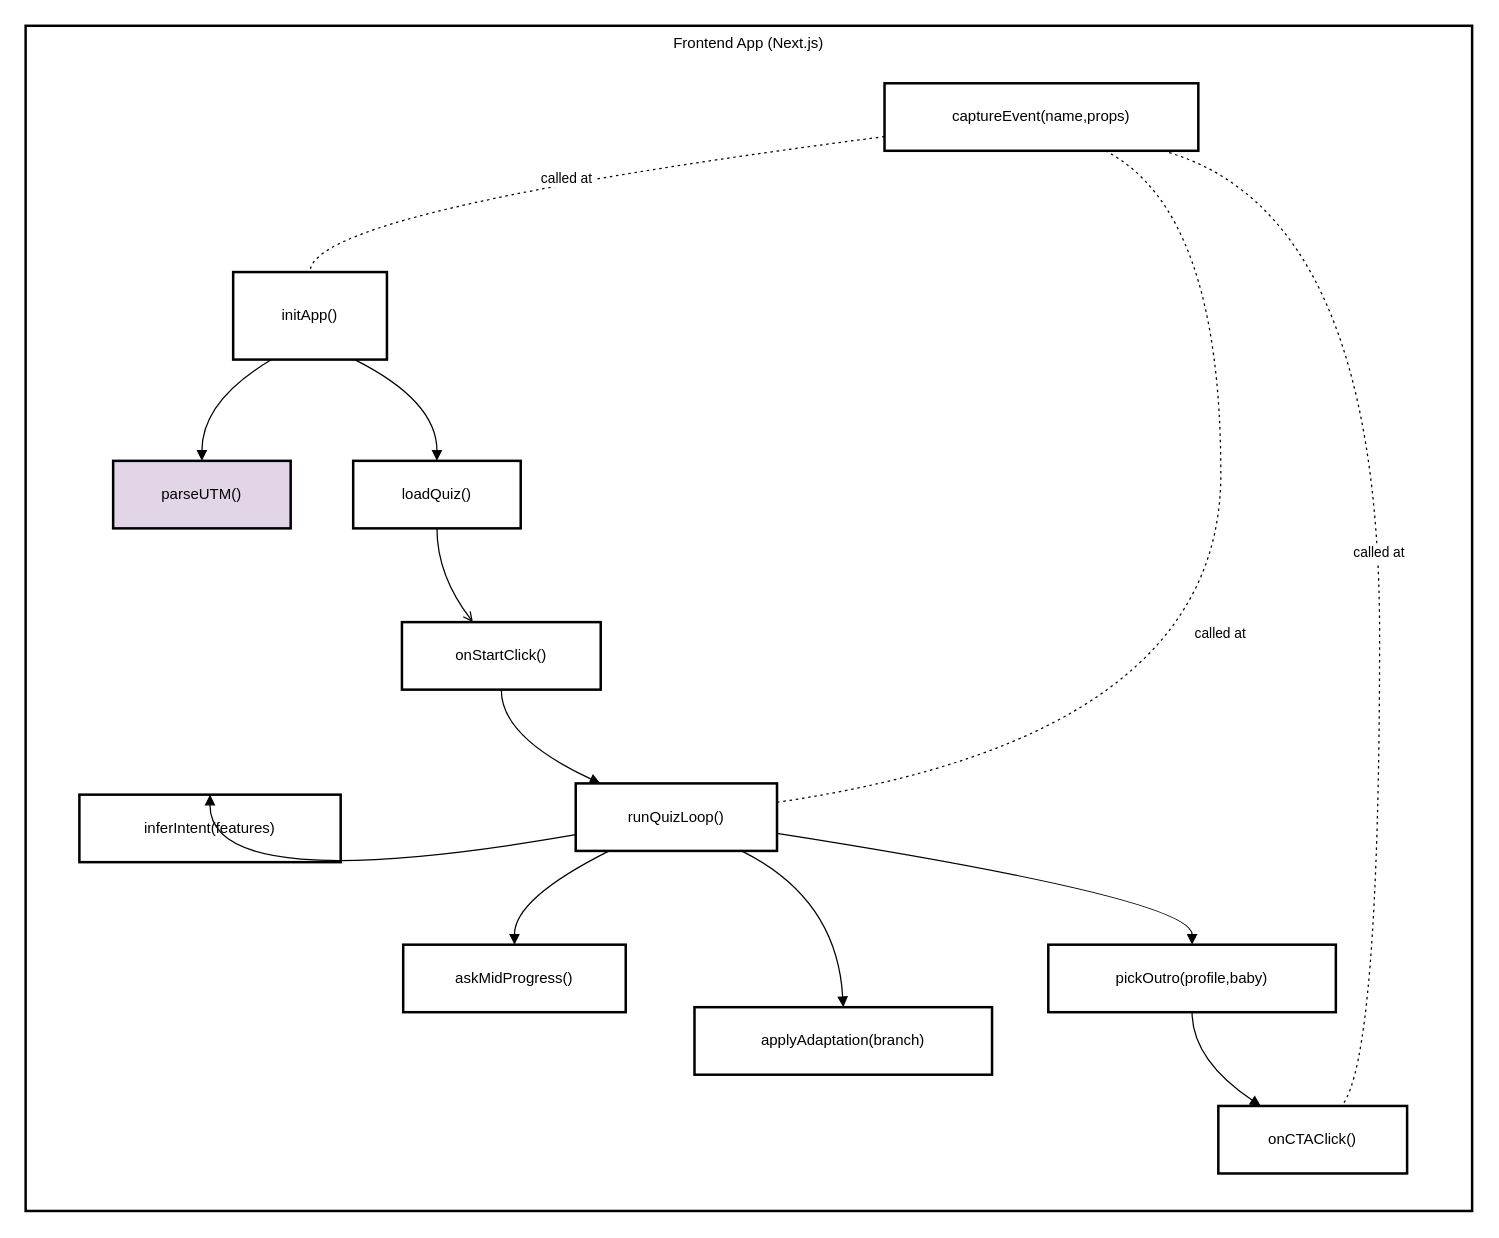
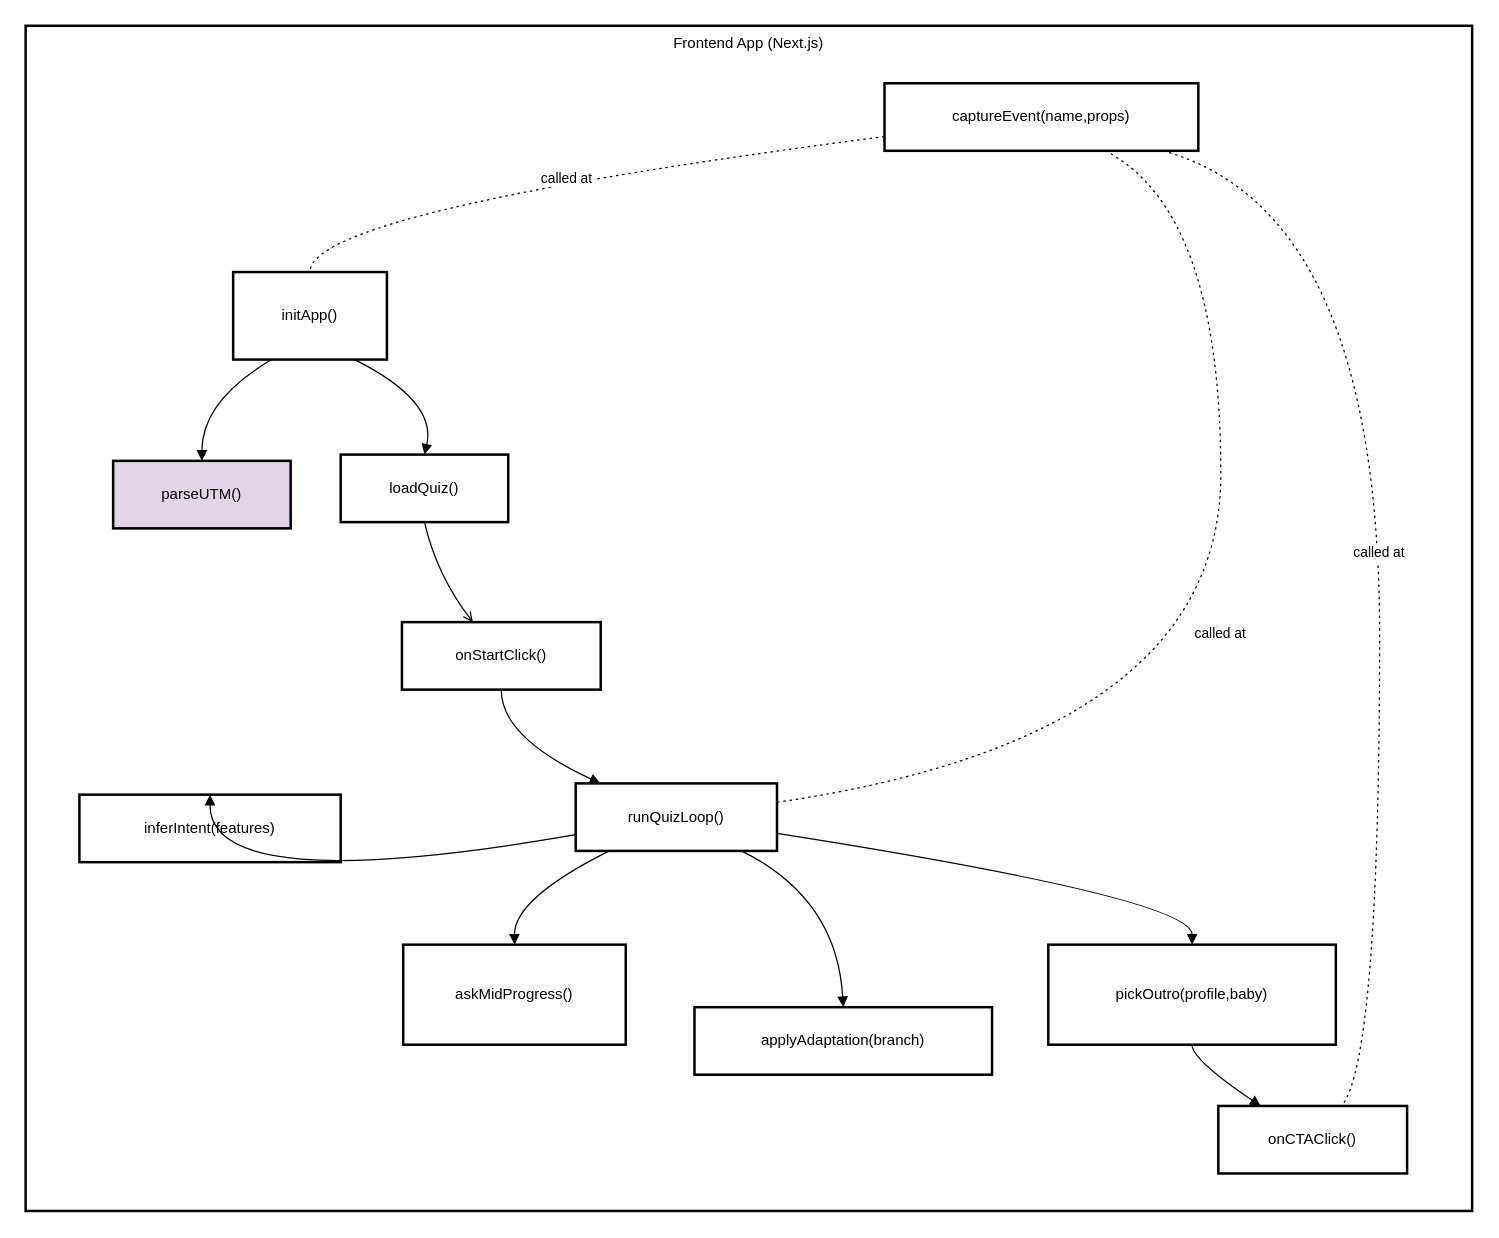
(437, 494) -> (424, 488)
(514, 978) -> (514, 994)
(1192, 978) -> (1192, 994)
